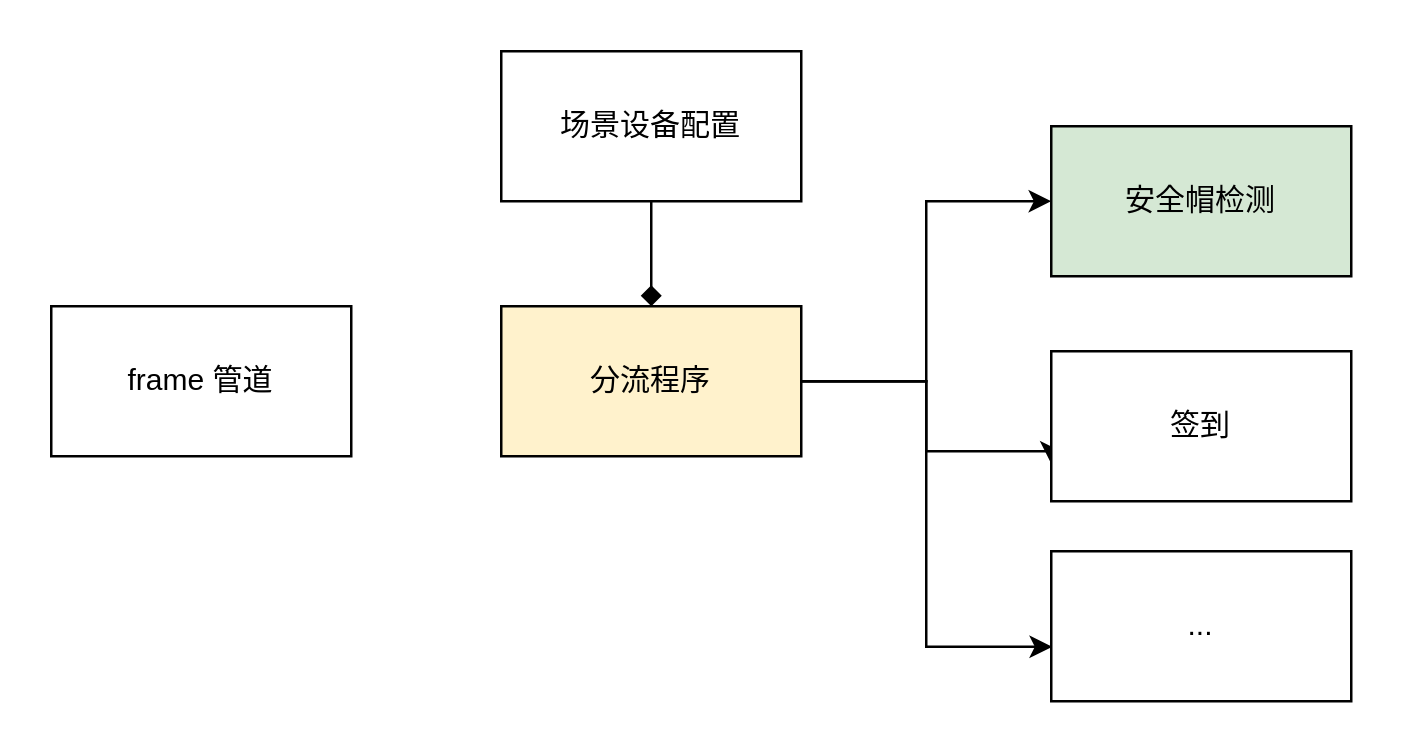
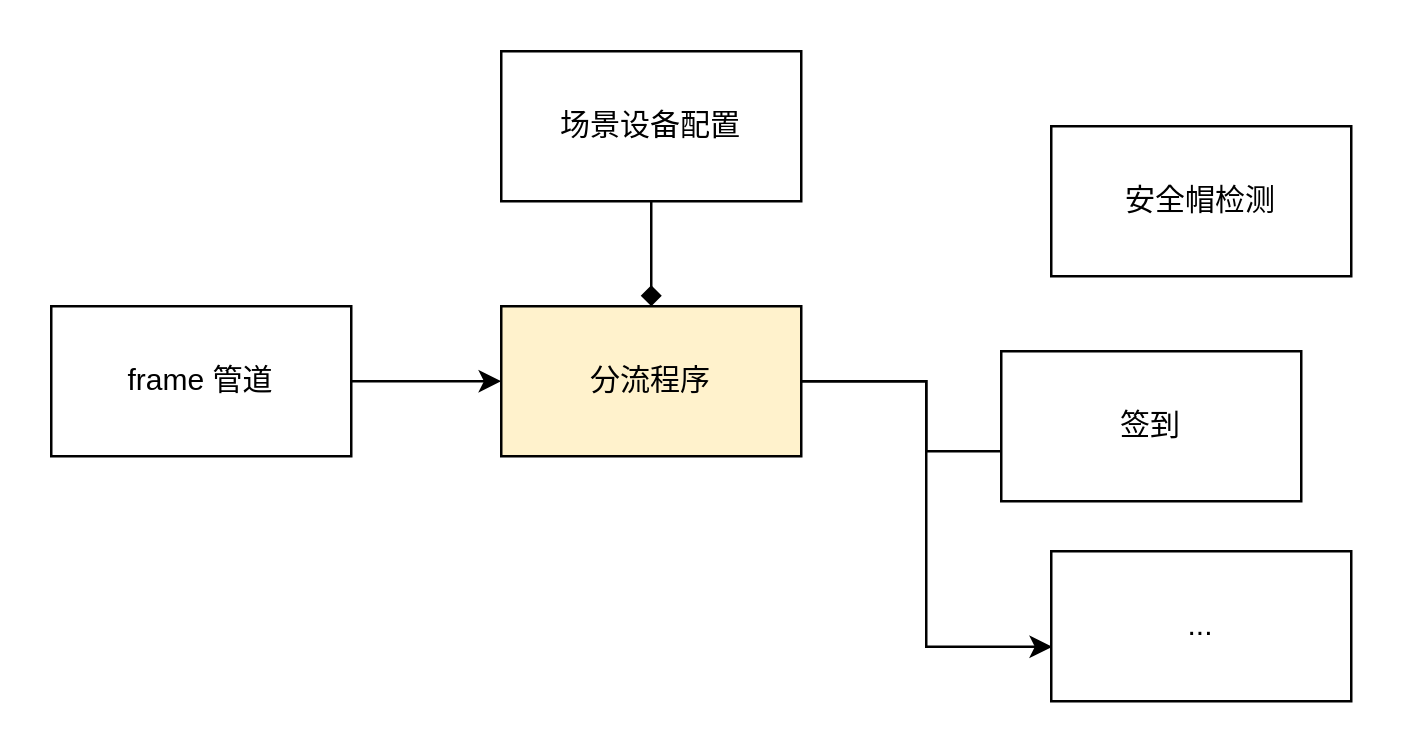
(1201, 201) -> (1201, 201)
(926, 235) -> none
none -> (418, 381)
(1201, 426) -> (1151, 426)
